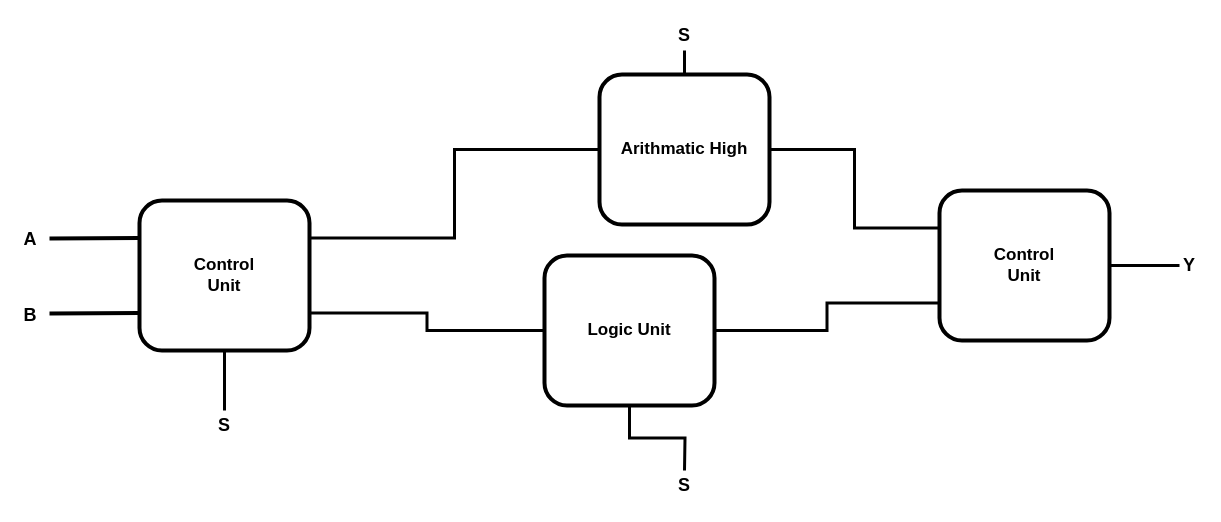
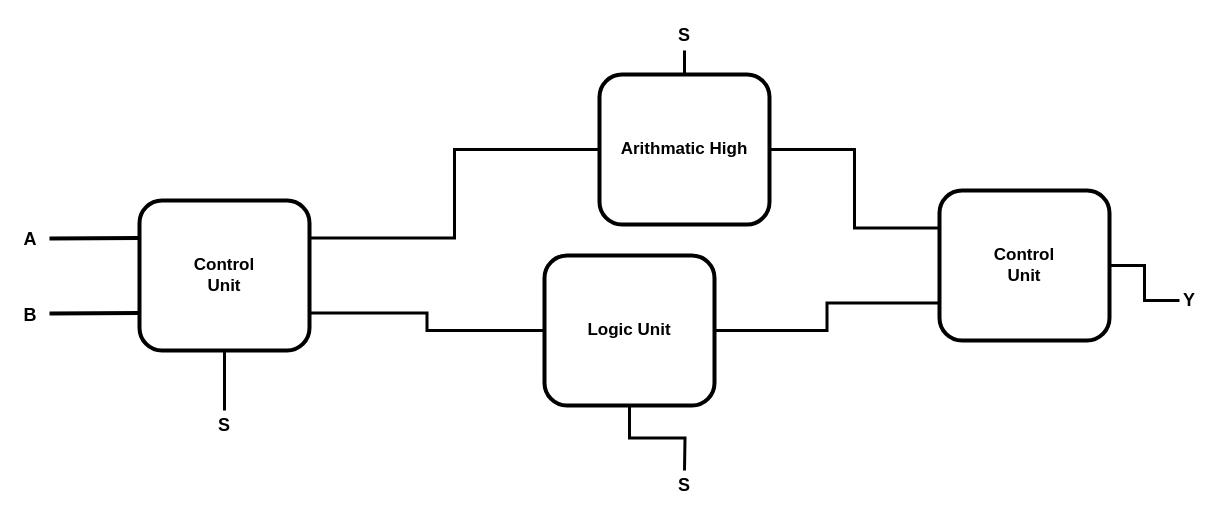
(1190, 266) -> (1190, 301)
